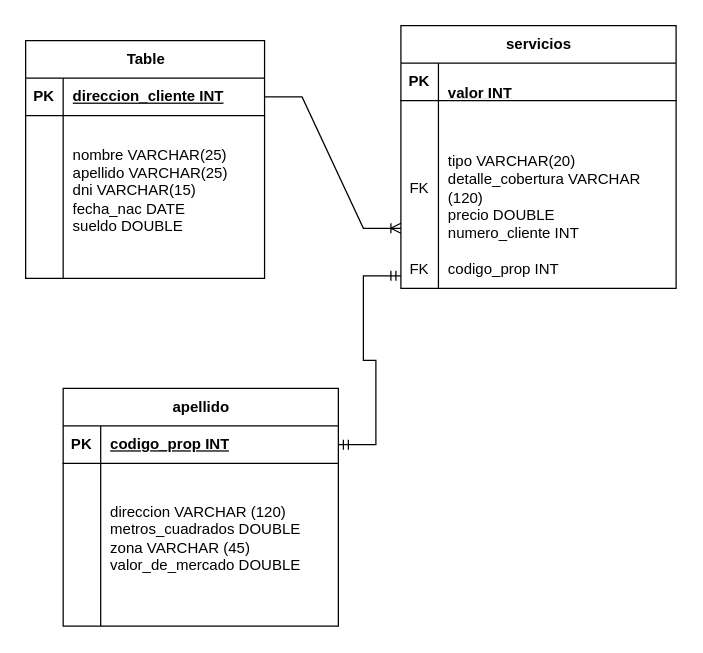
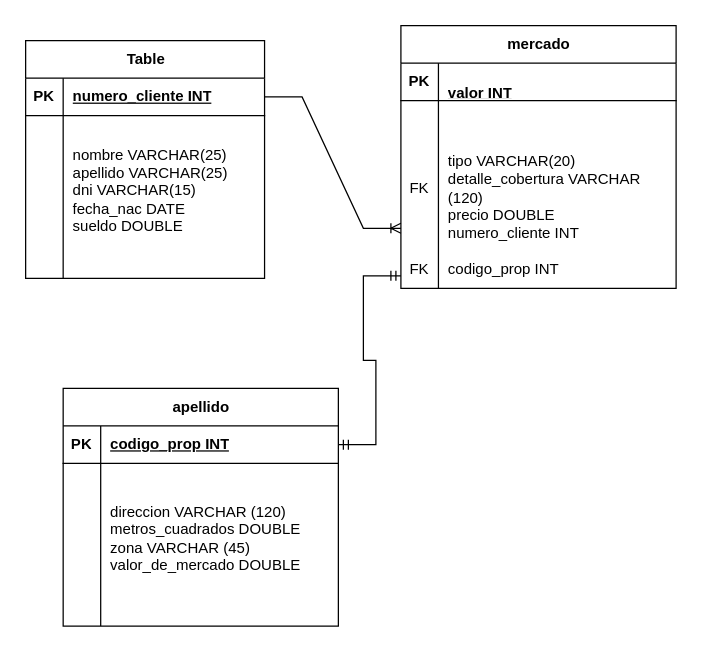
(539, 44) -> (539, 44)
(152, 97) -> (143, 97)
